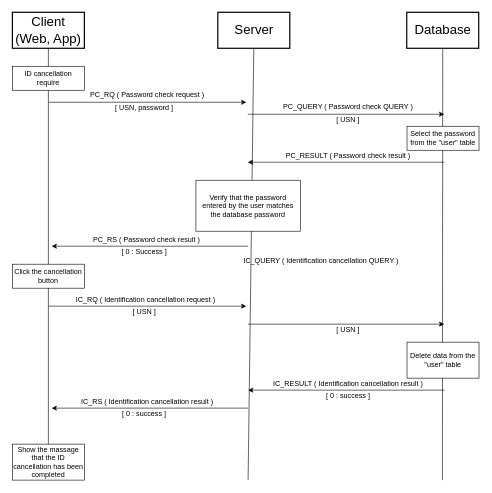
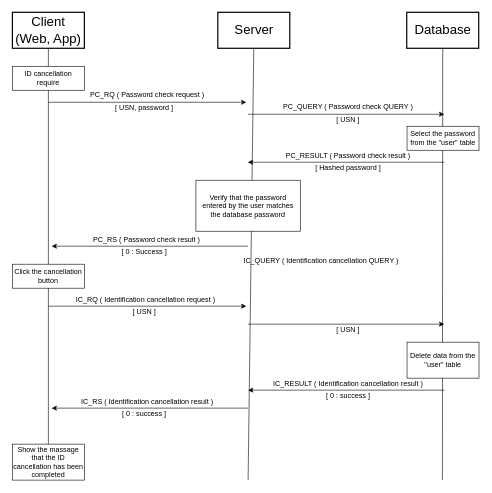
none -> (348, 168)
